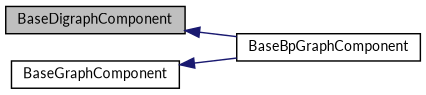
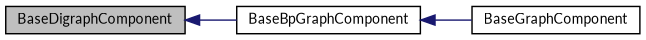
(216, 61) -> (453, 20)
